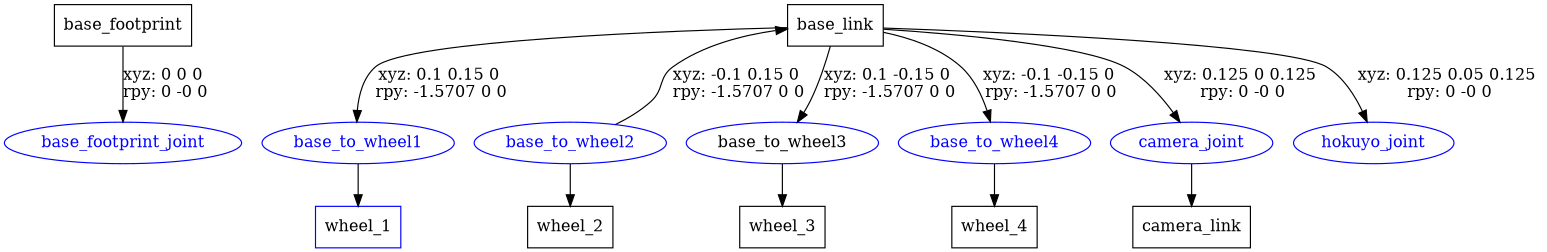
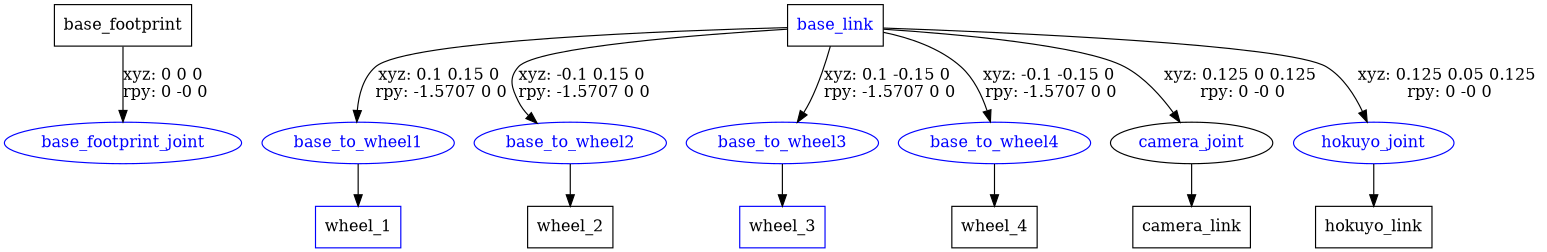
(835, 25) -> (835, 25)
(684, 60) -> (624, 43)
(782, 143) -> (782, 143)
(1192, 143) -> (1192, 143)
(782, 227) -> (782, 227)
none -> (1374, 227)
